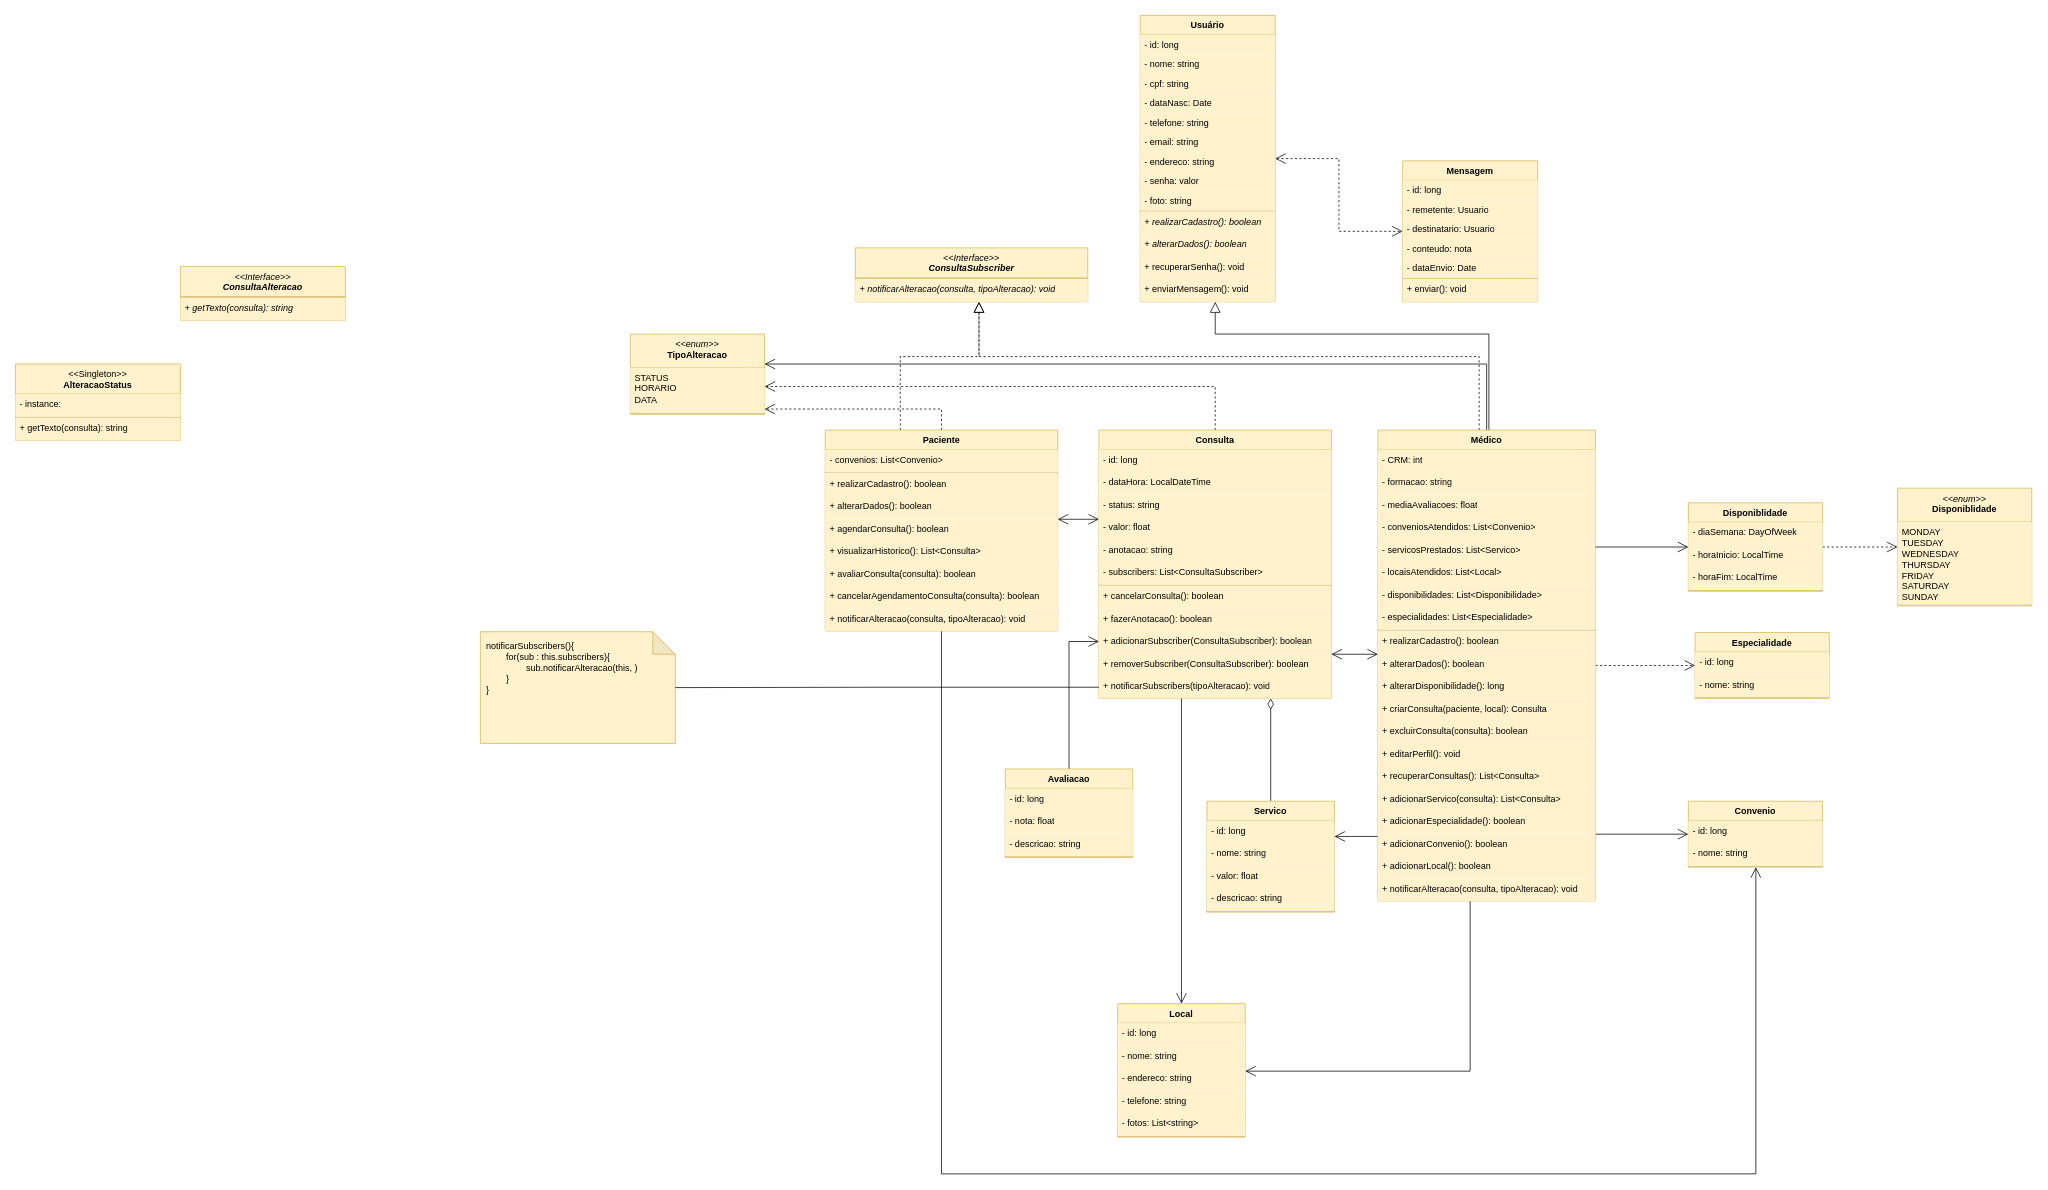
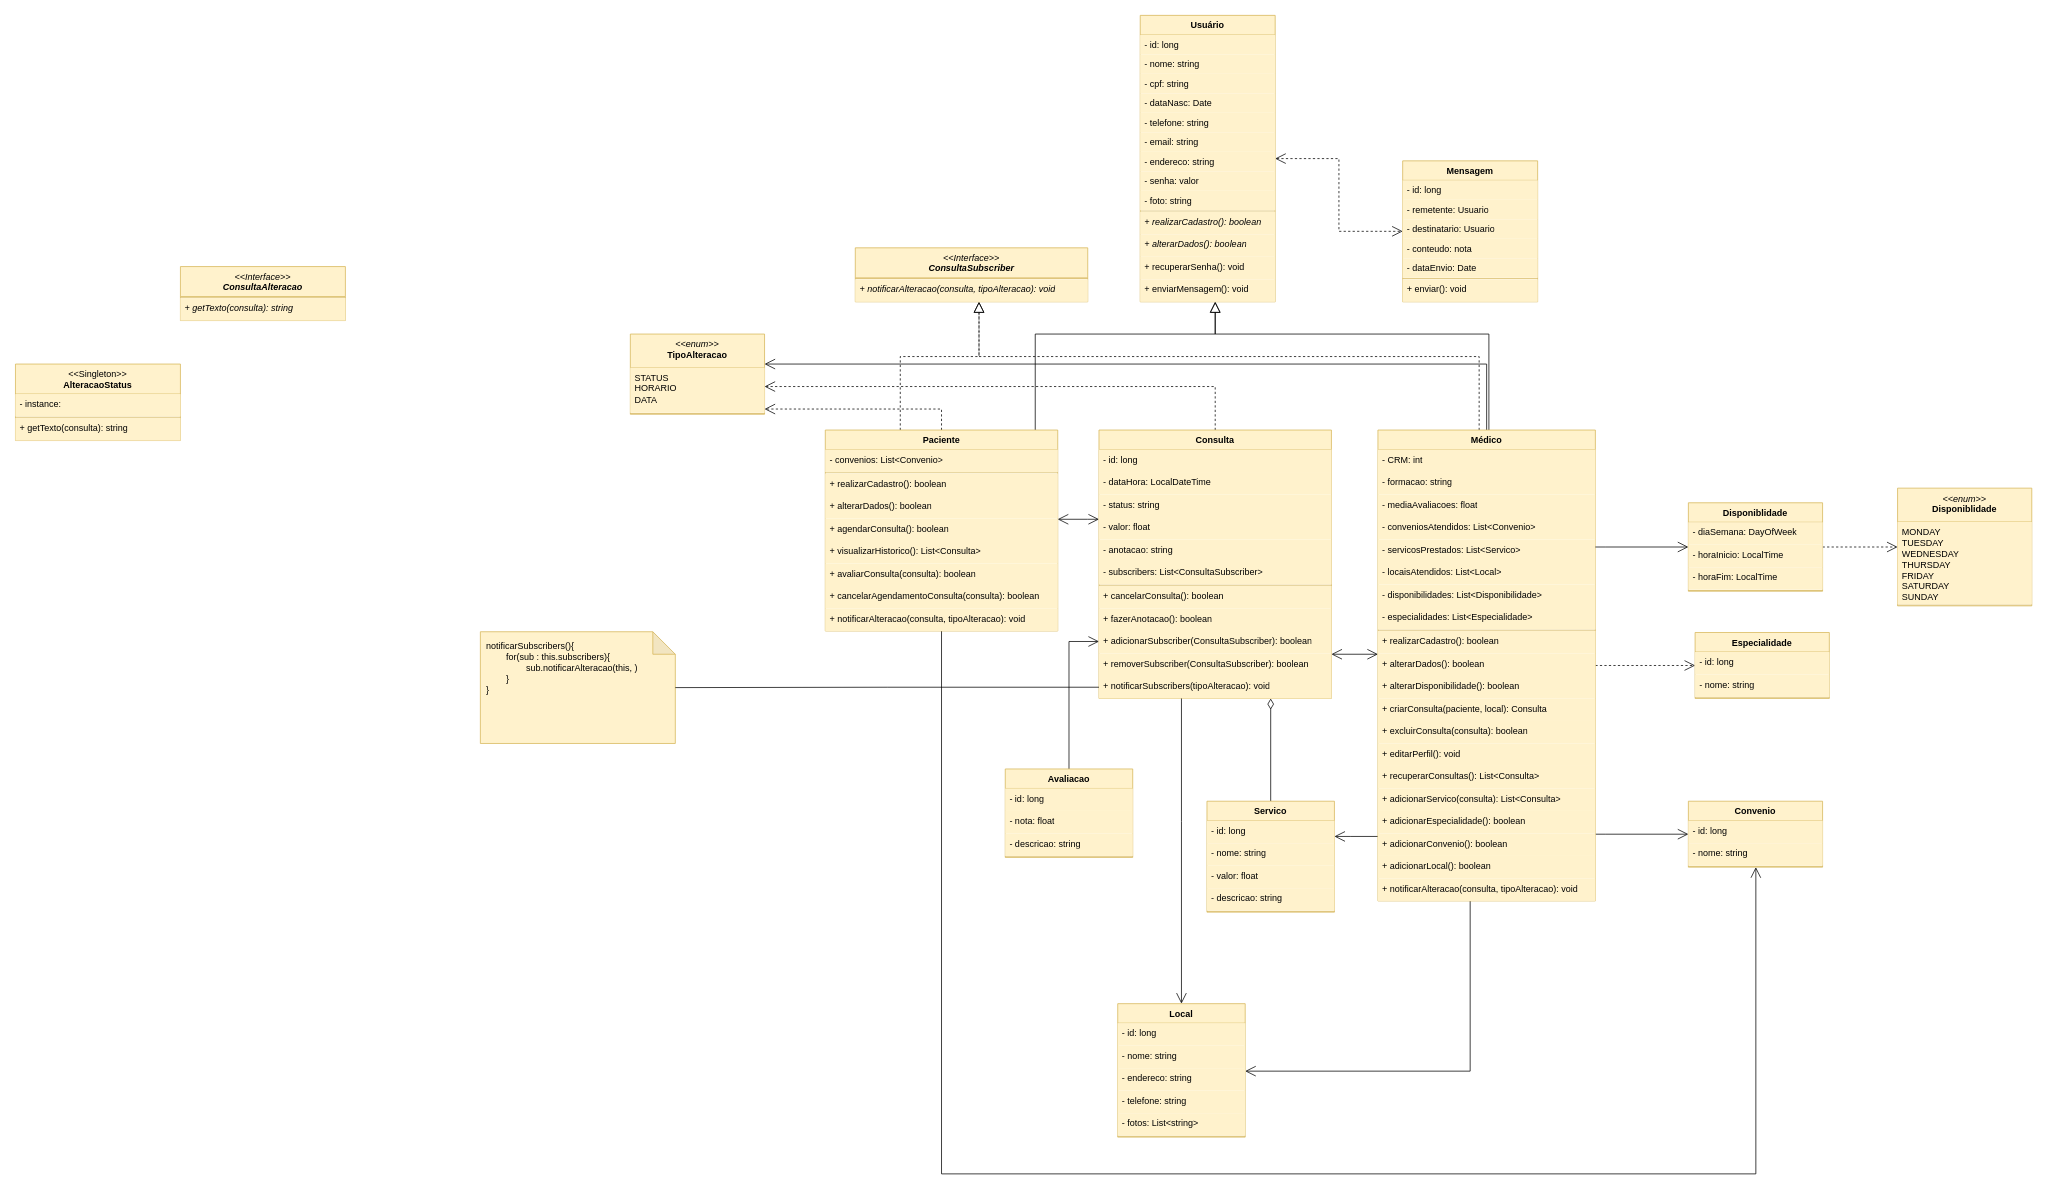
none -> (1076, 334)
(1452, 687) -> (1459, 687)
